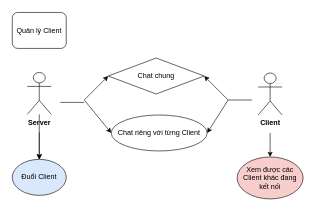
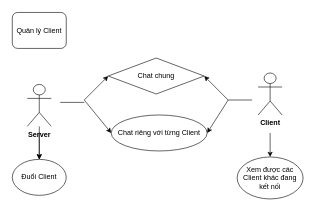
(39, 93) -> (39, 105)
(39, 177) -> (39, 177)
(270, 178) -> (270, 178)
